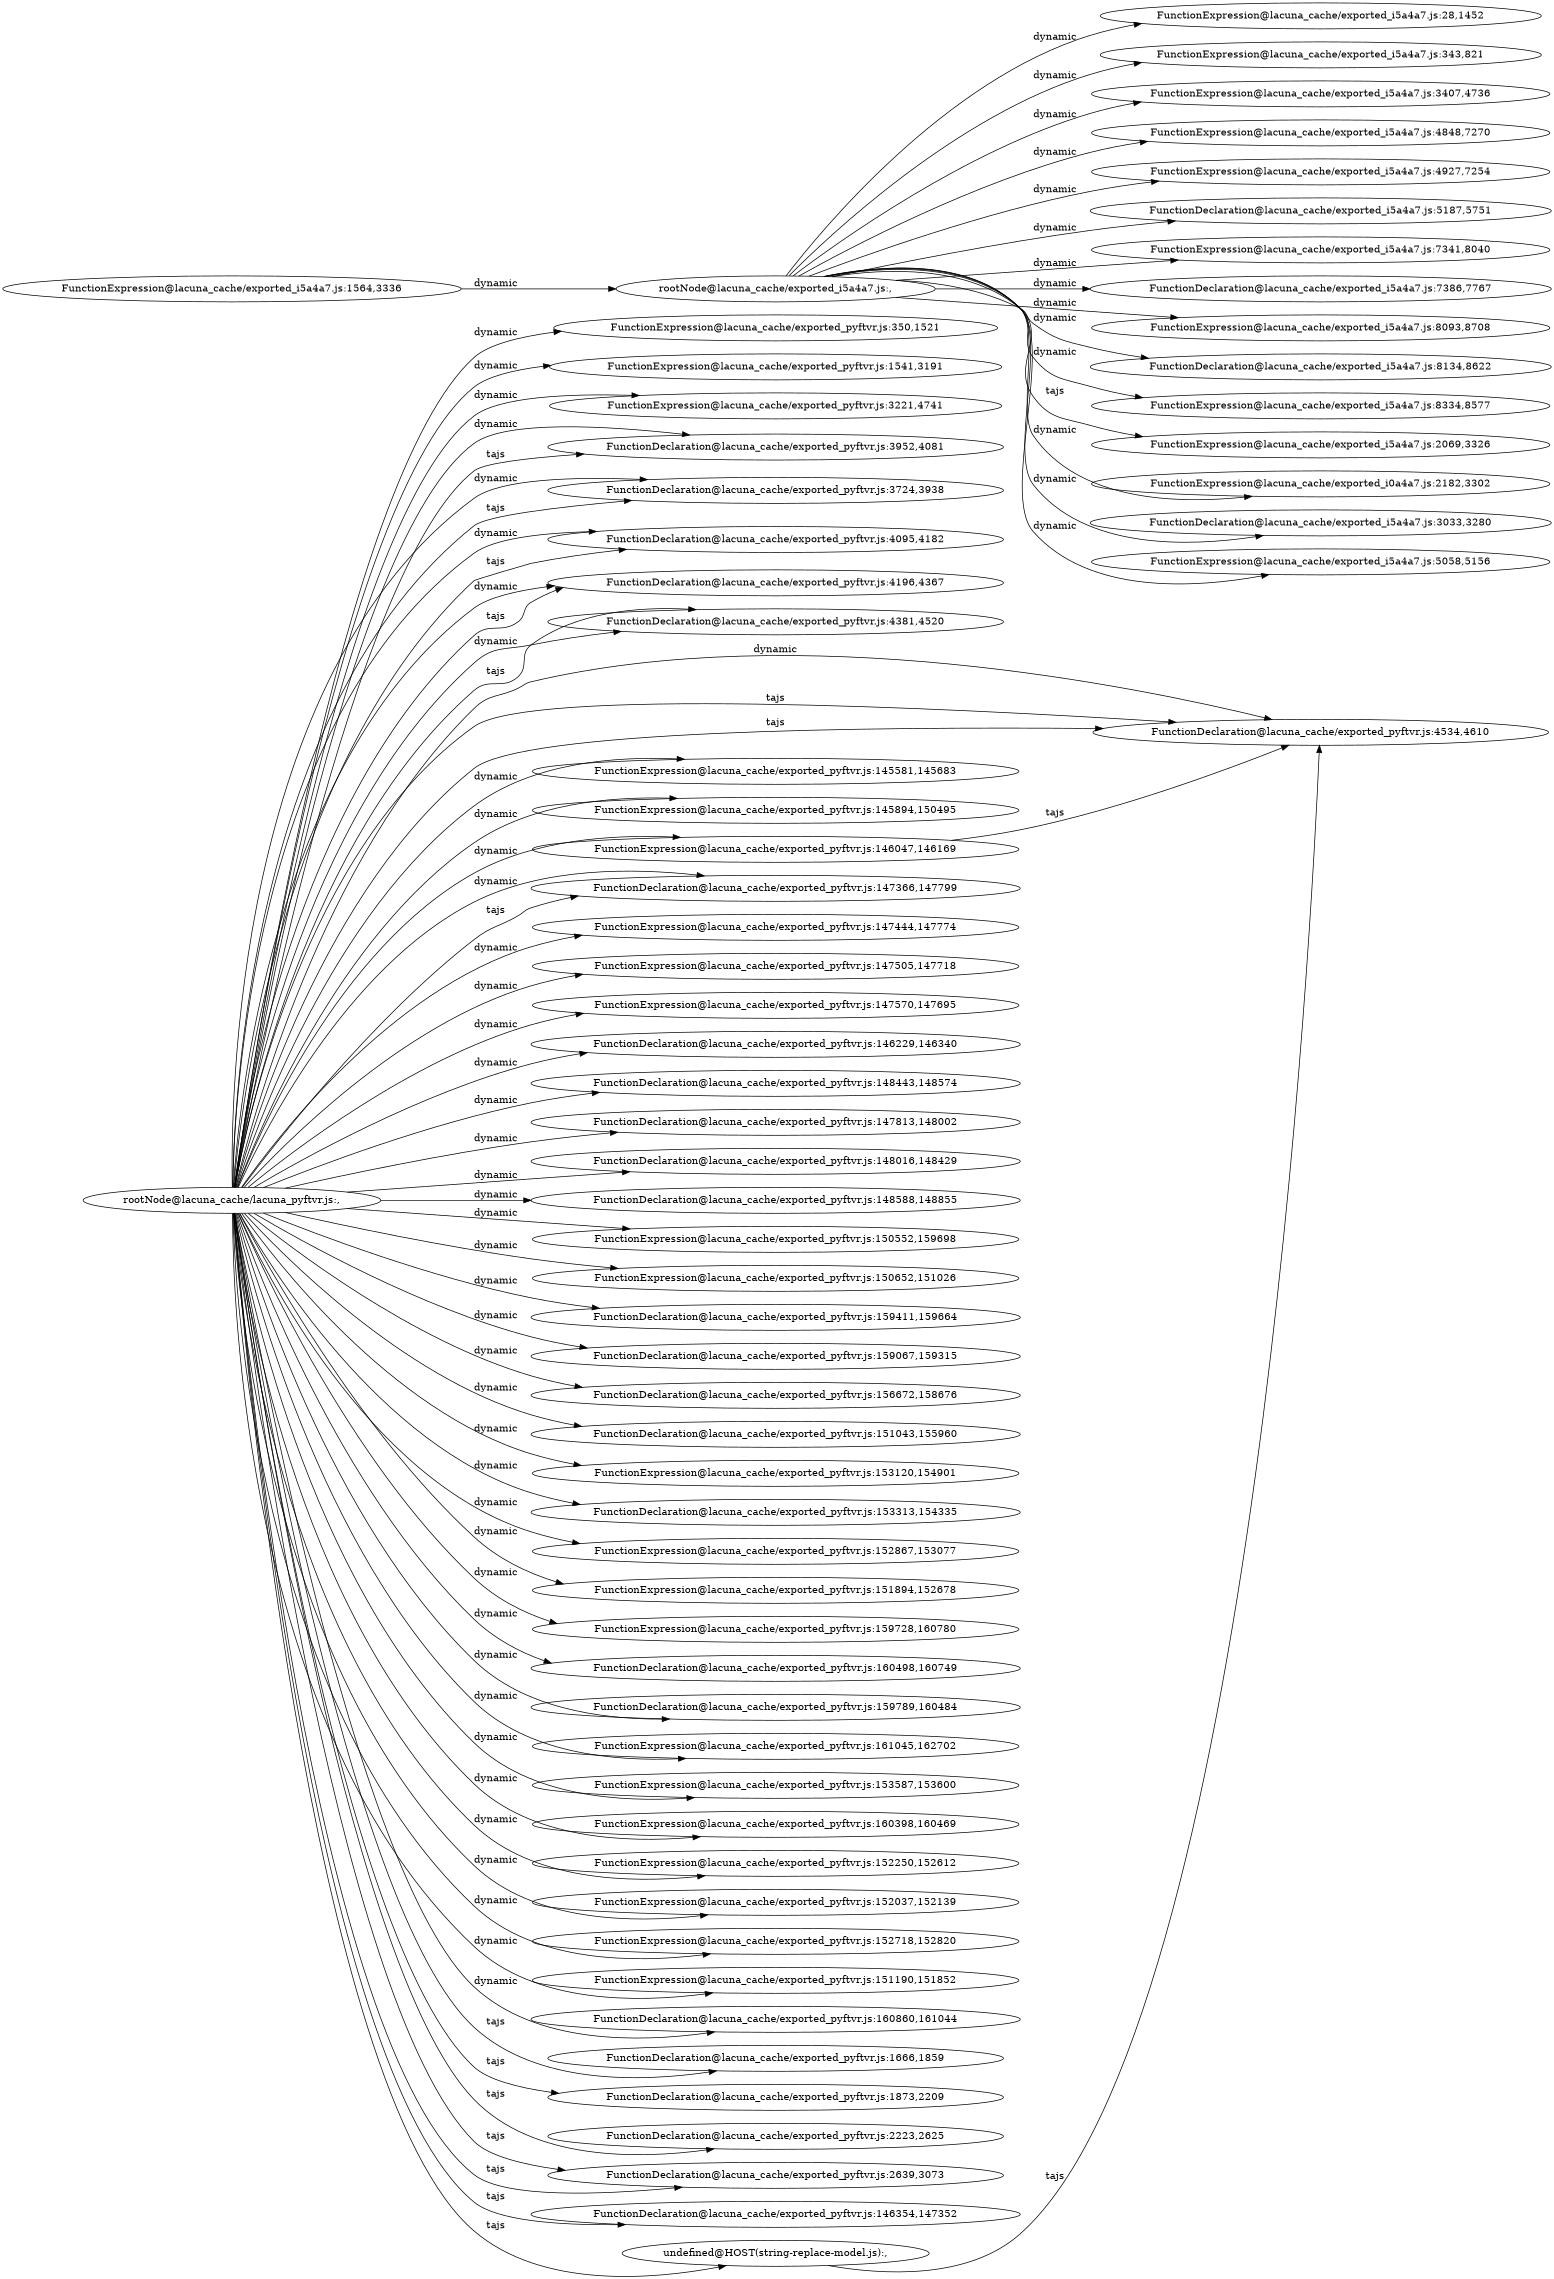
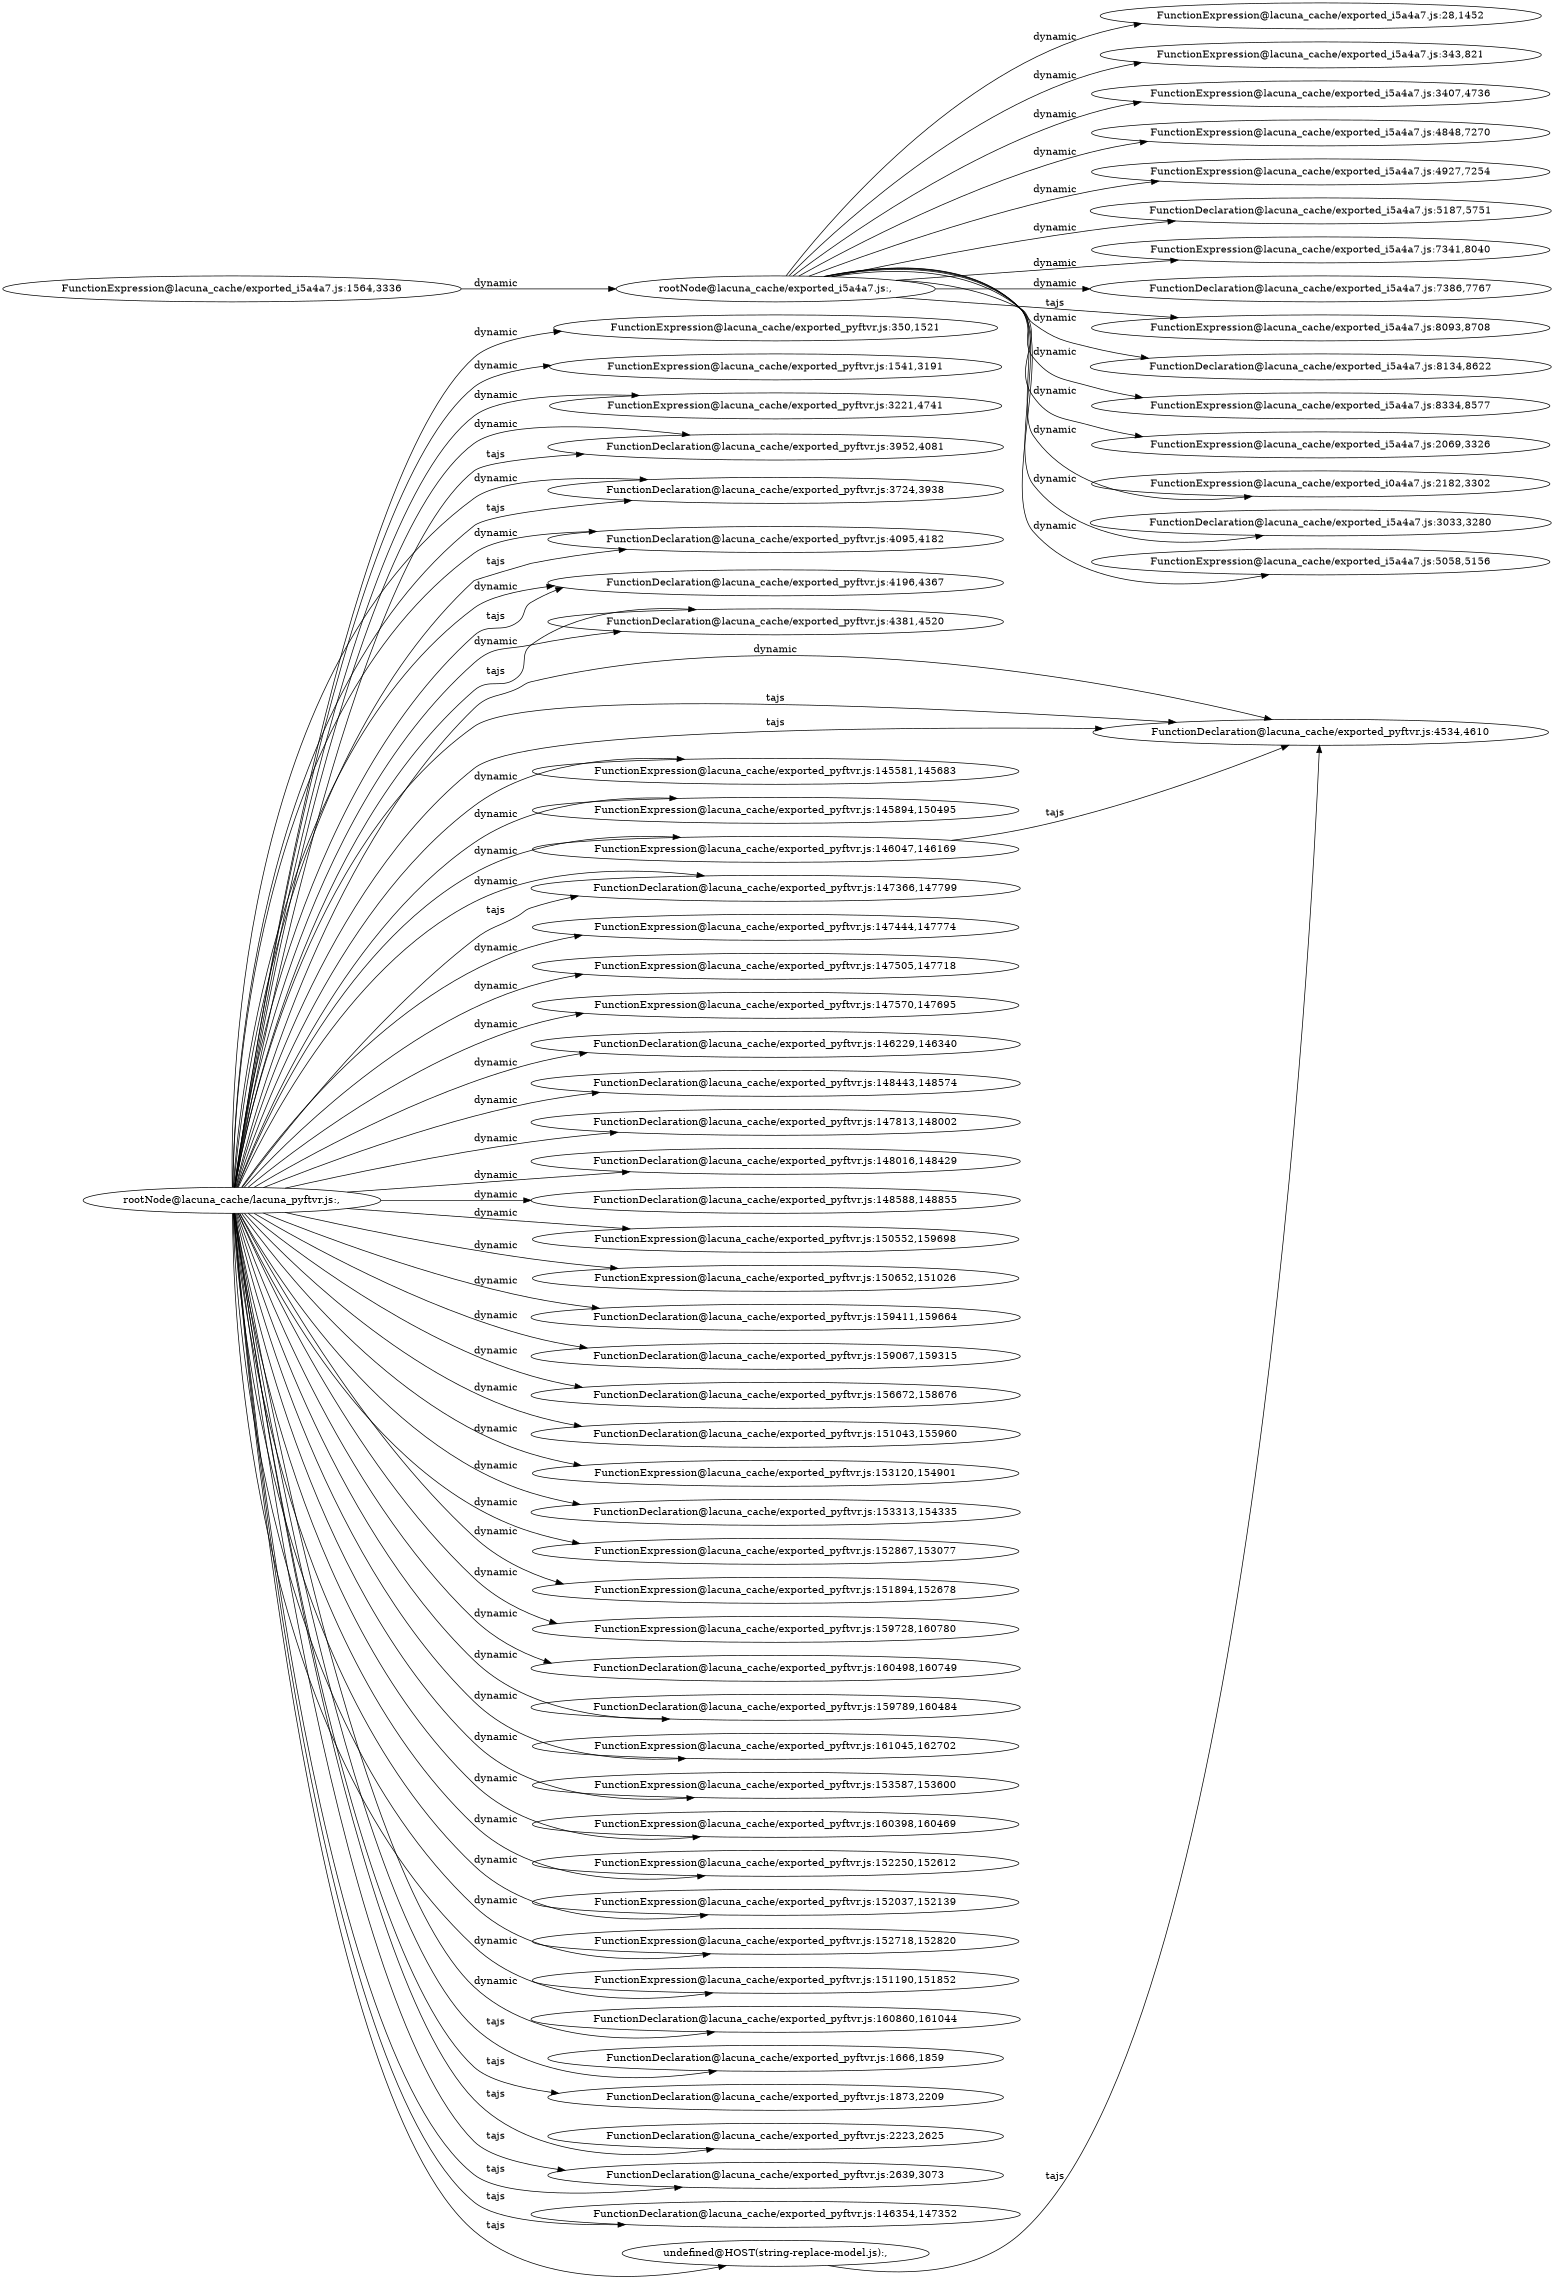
(1055, 303) -> (1055, 303)
(1055, 391) -> (1055, 391)
